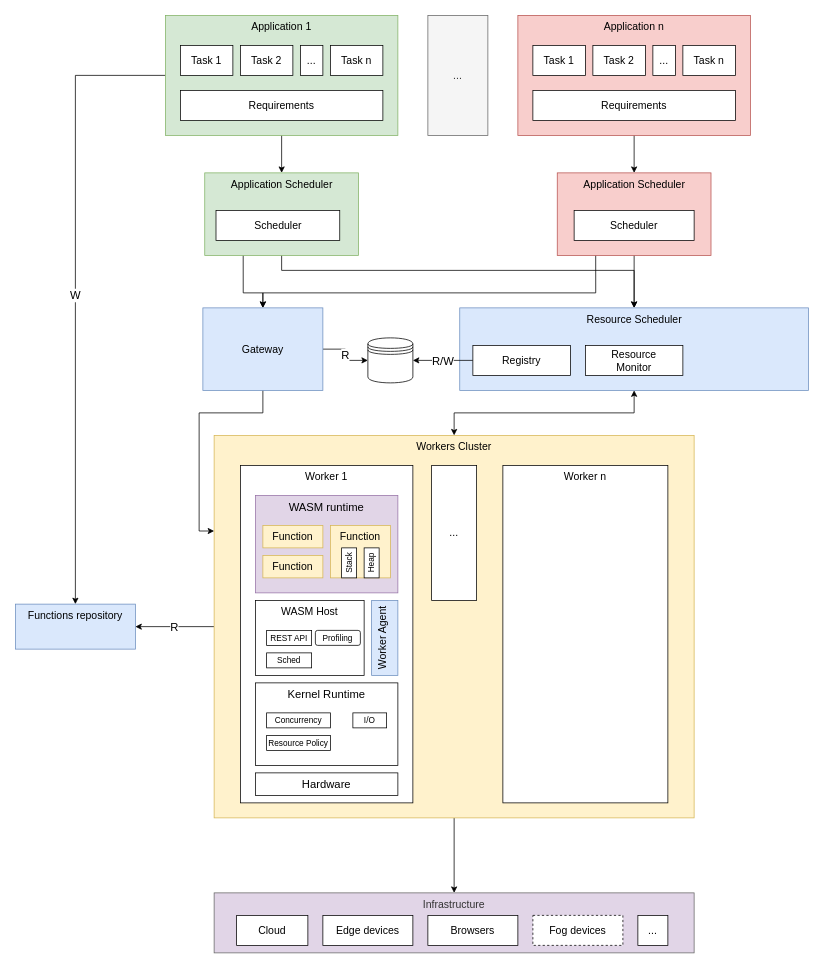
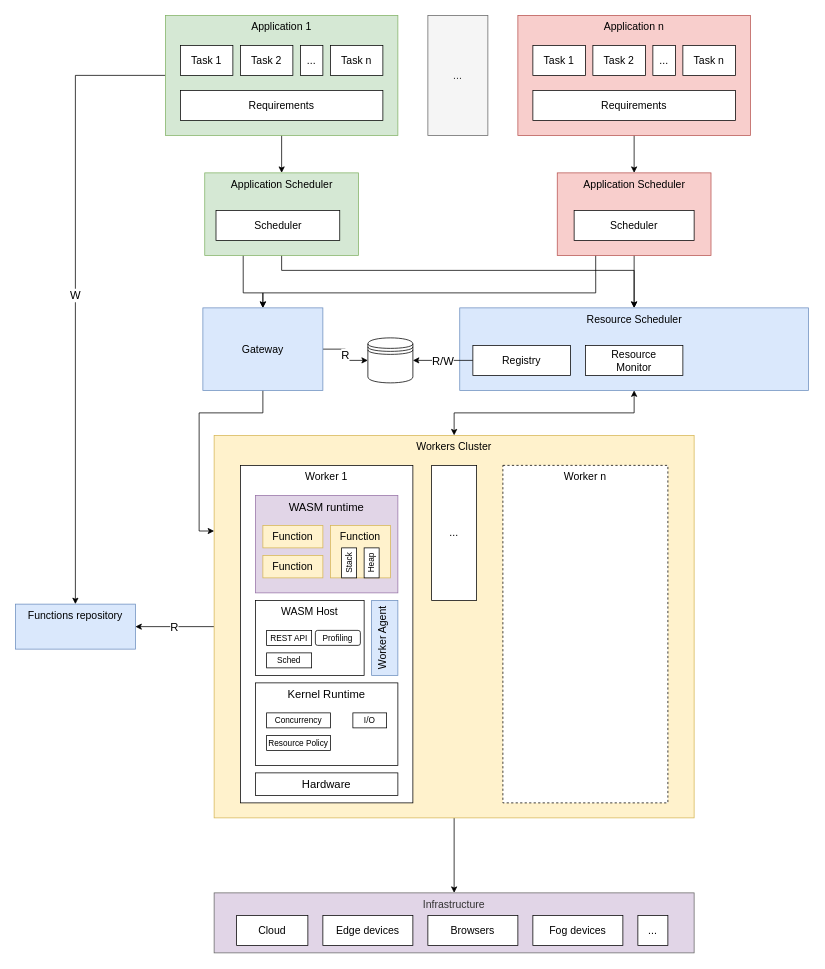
(585, 634) -> (585, 634)
(578, 930) -> (578, 930)
